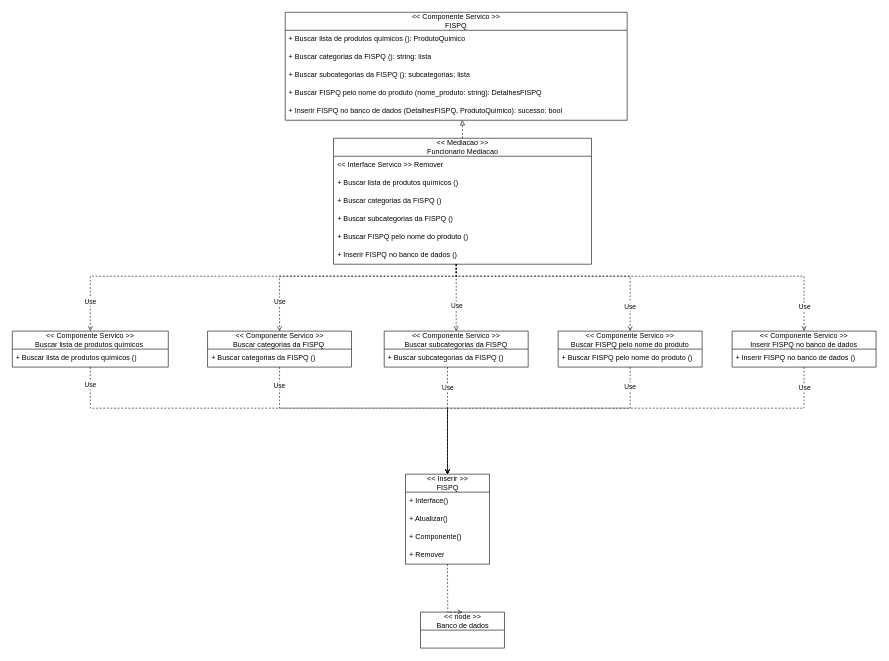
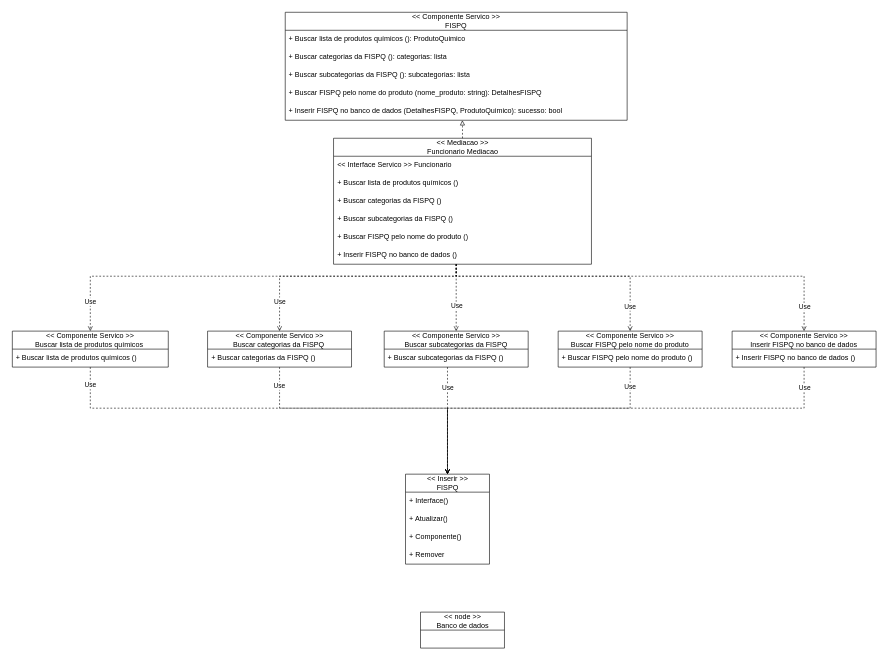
(369, 57) -> (378, 57)
(395, 165) -> (402, 165)
(448, 595) -> none
